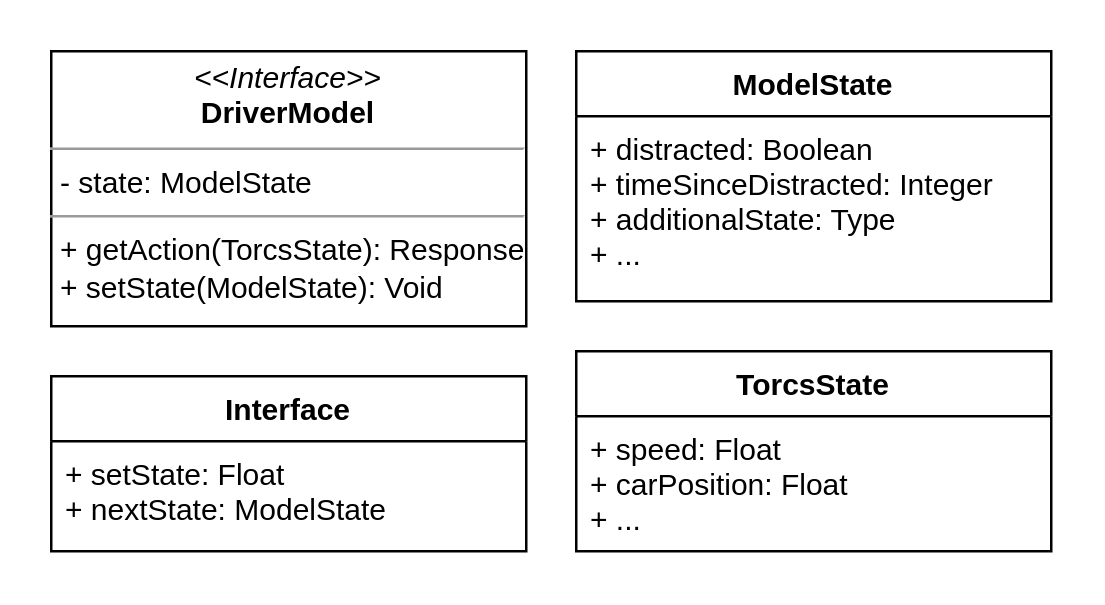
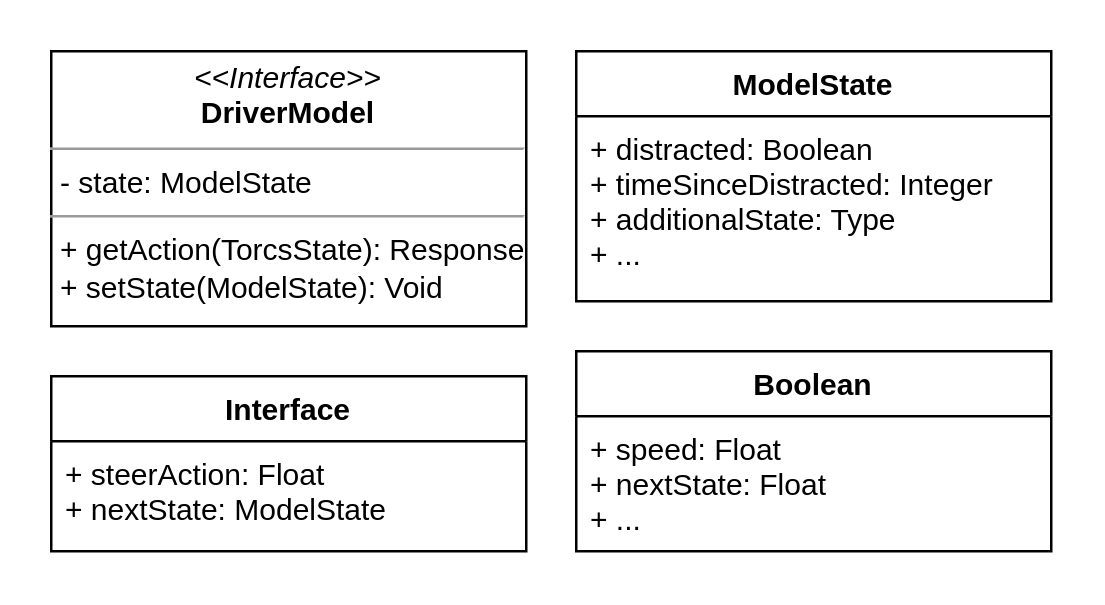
(813, 385) -> (813, 385)
(692, 450) -> (692, 450)
(192, 475) -> (214, 475)
